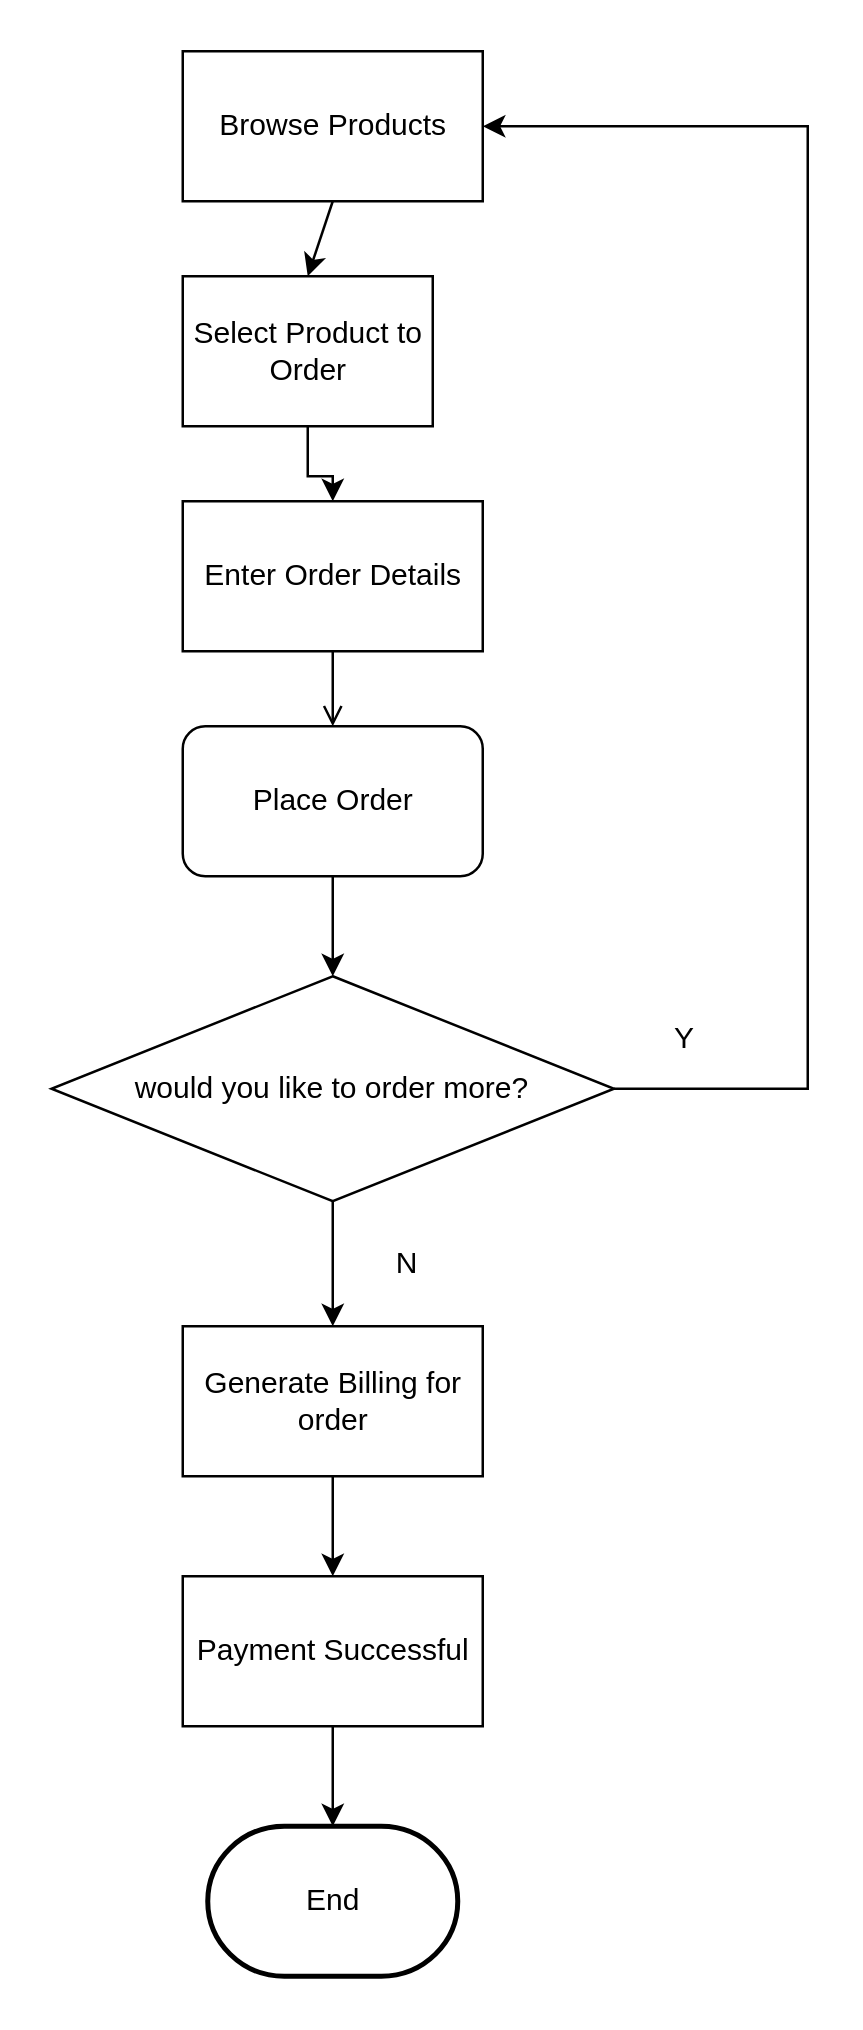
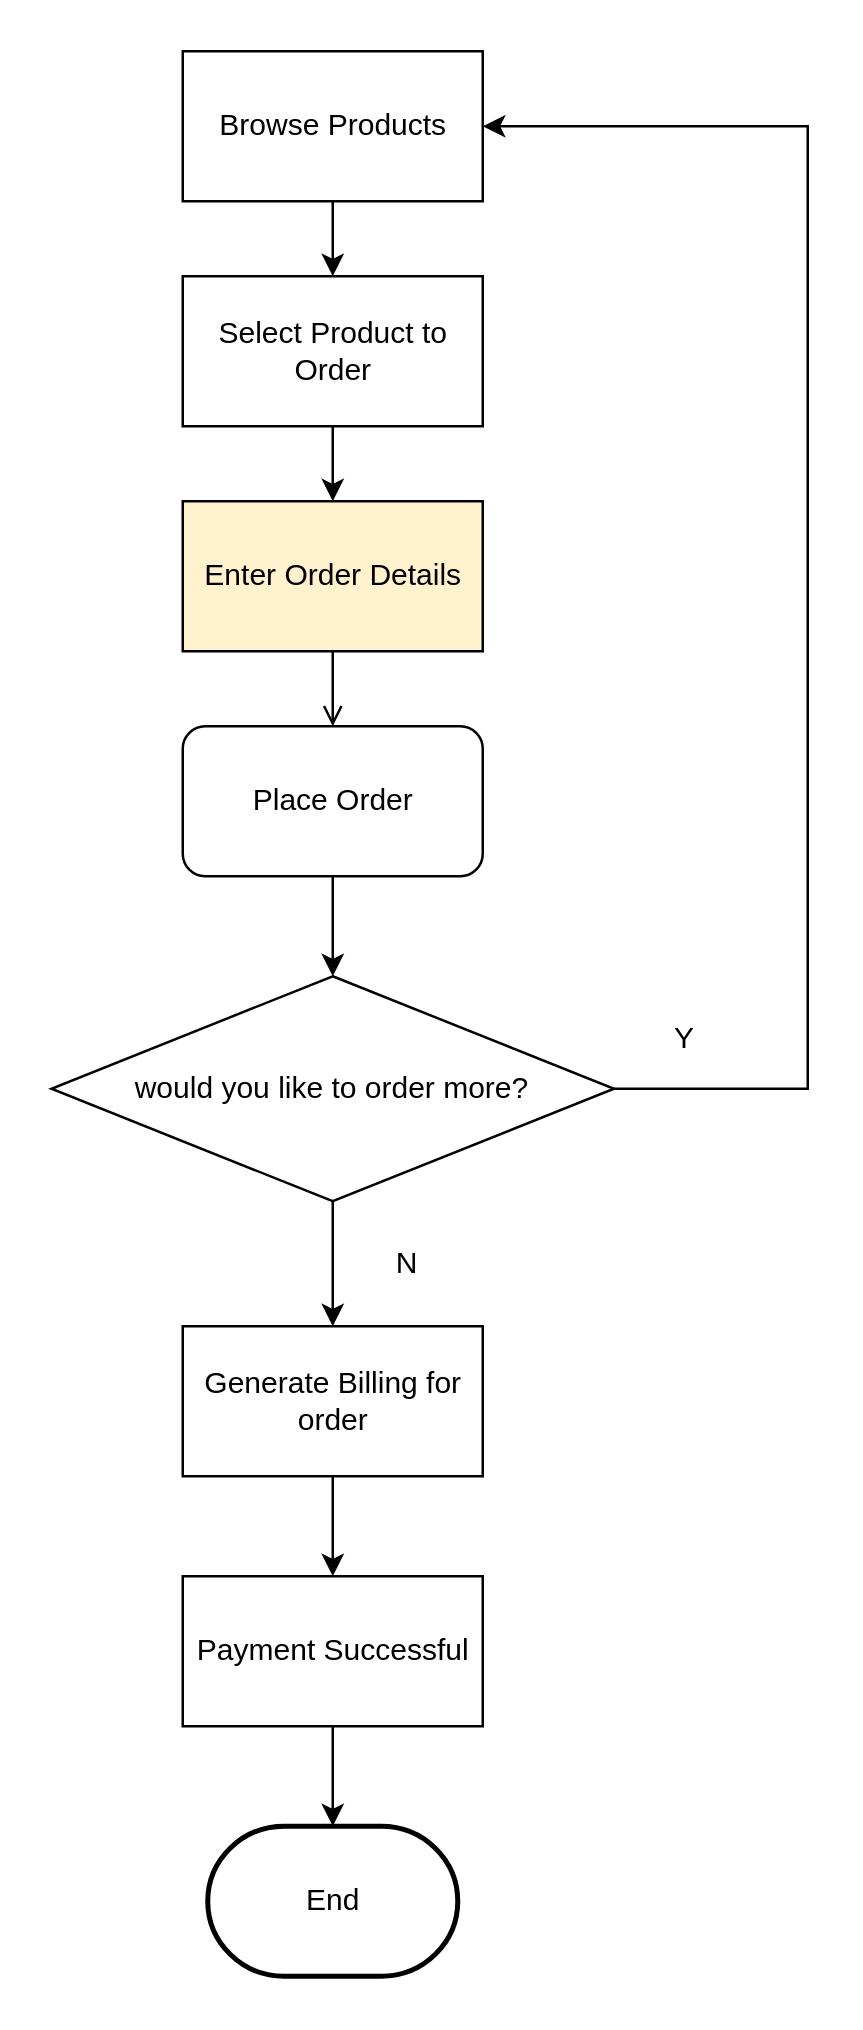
(308, 351) -> (333, 351)
(333, 576) -> (333, 576)
